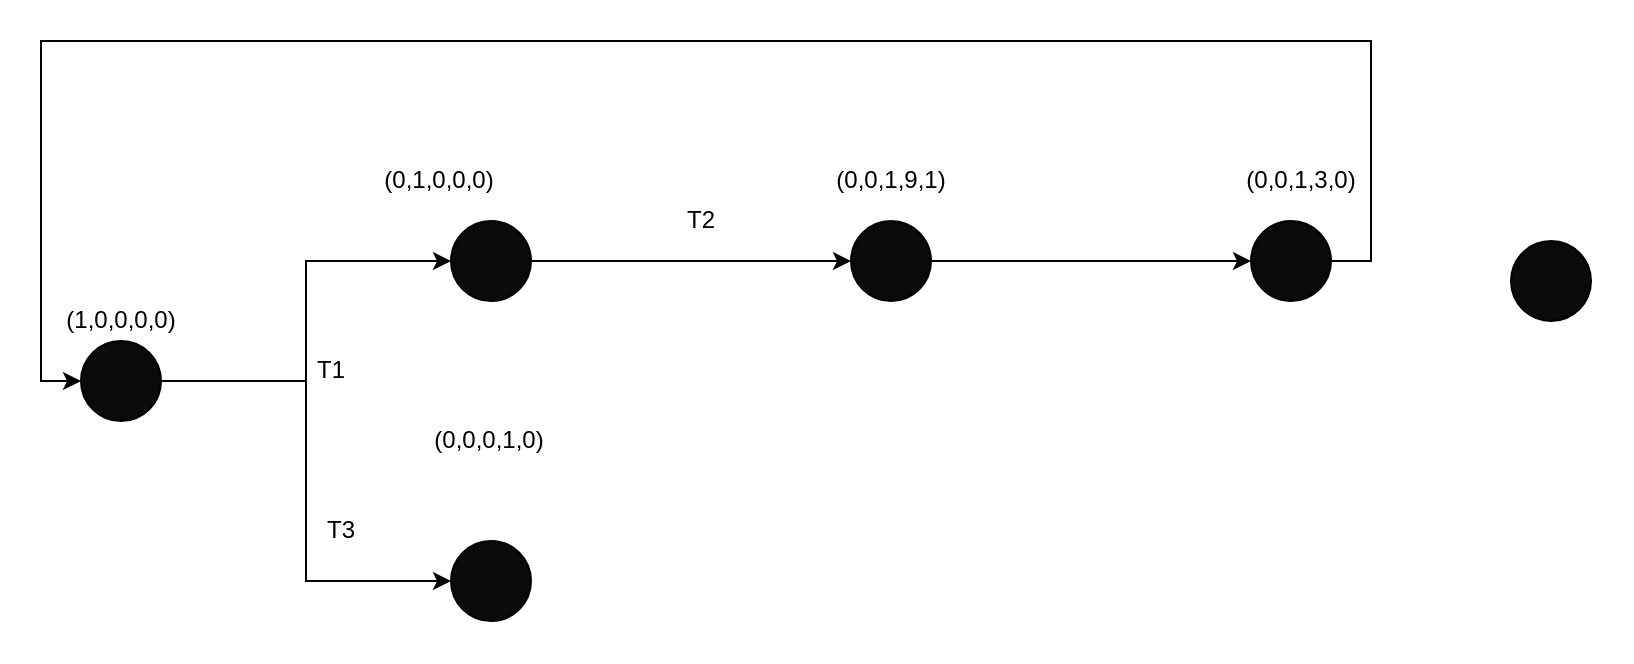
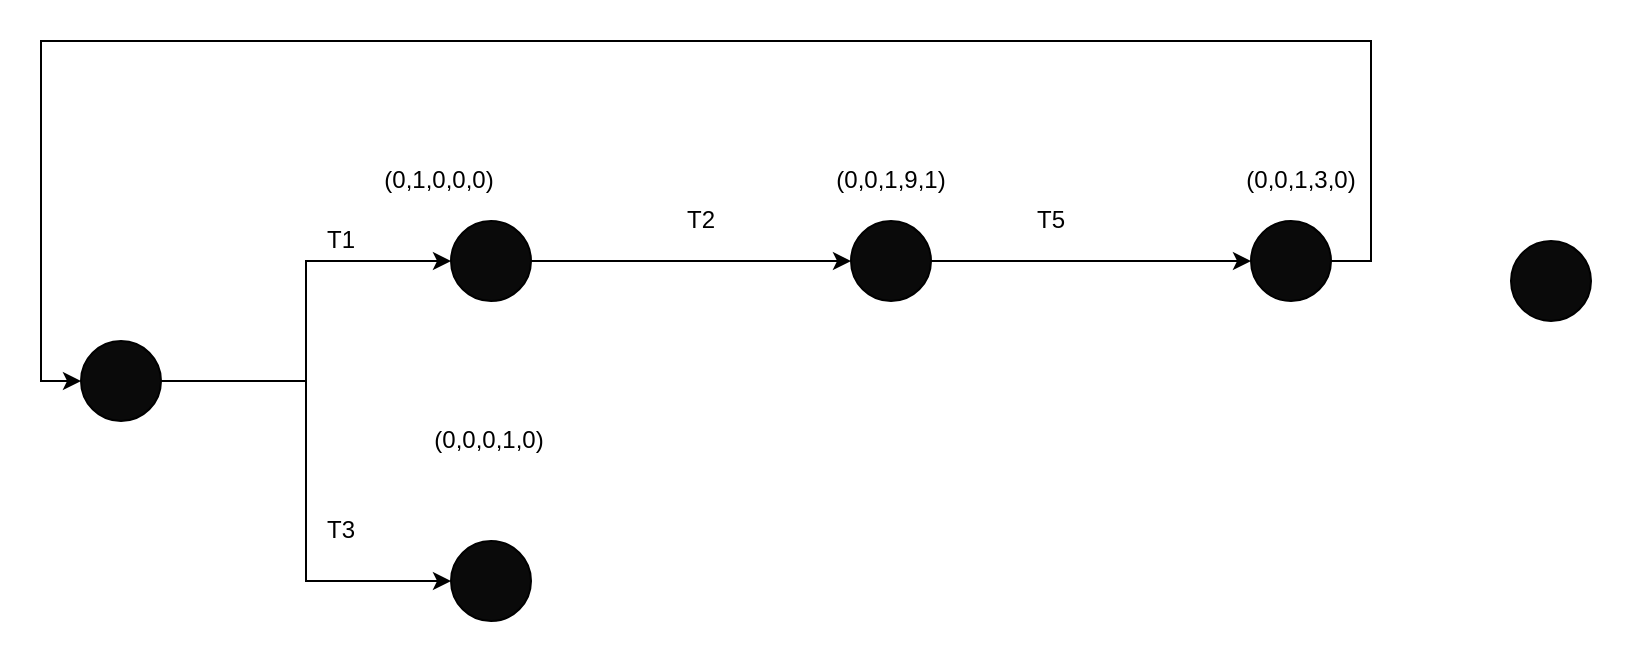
none -> (1051, 221)
(121, 321) -> none
(331, 371) -> (341, 241)
